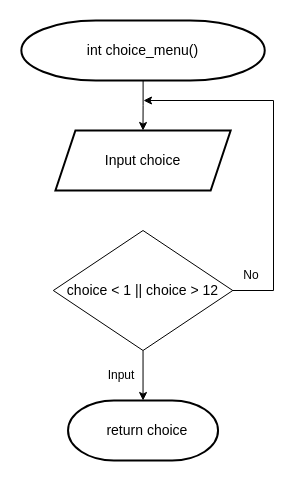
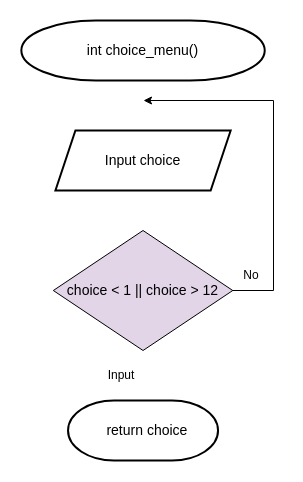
(143, 102) -> none
(143, 291) -> (143, 291)
(143, 372) -> none
